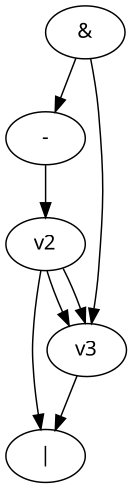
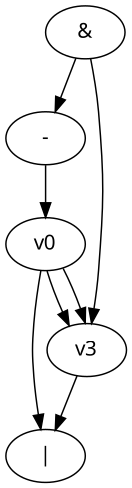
(46, 244) -> (46, 244)
